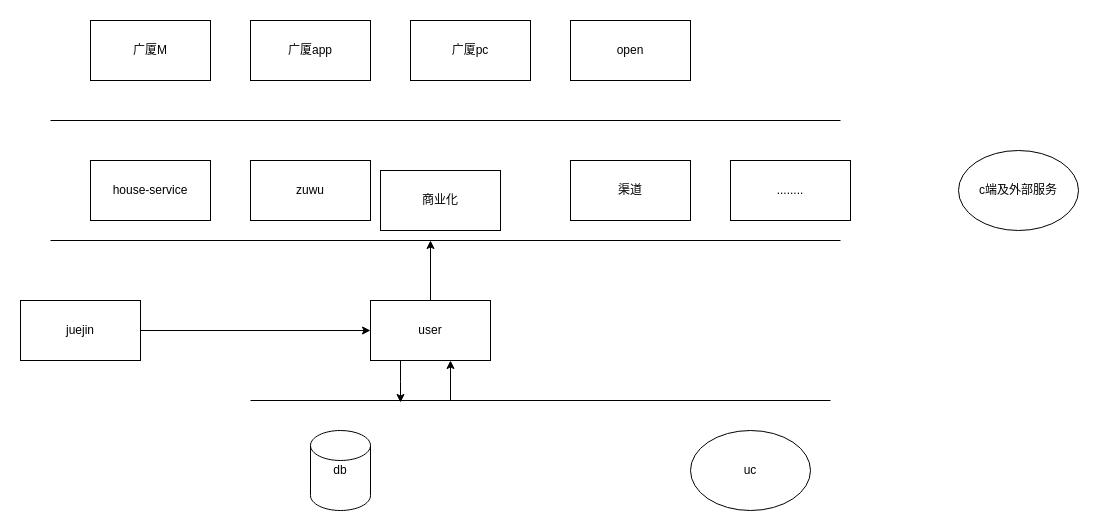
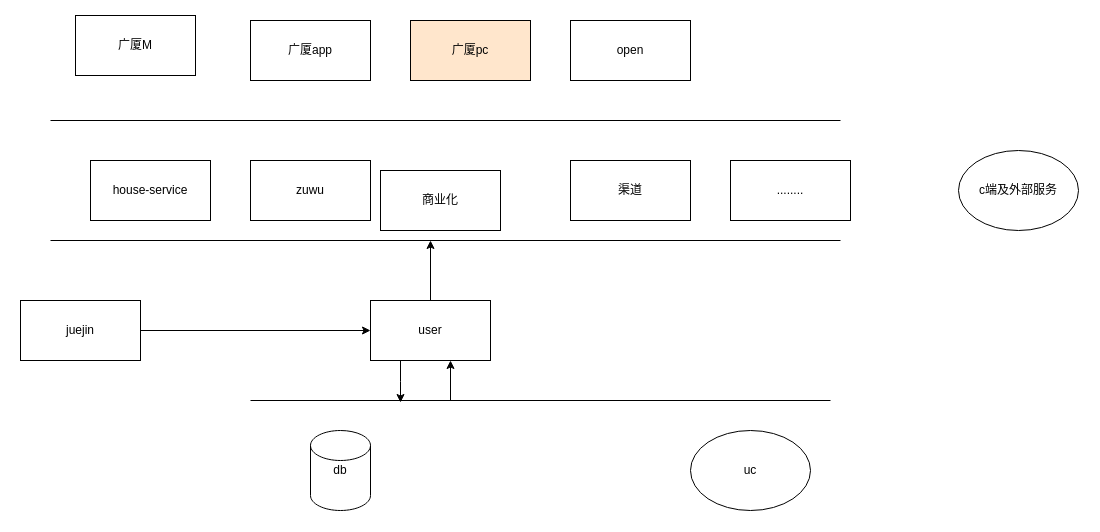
(151, 51) -> (136, 46)
(471, 51) -> (471, 51)
